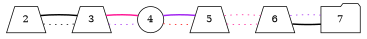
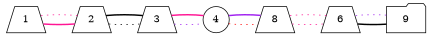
none -> (26, 20)
(210, 20) -> (275, 20)
(341, 20) -> (406, 20)
